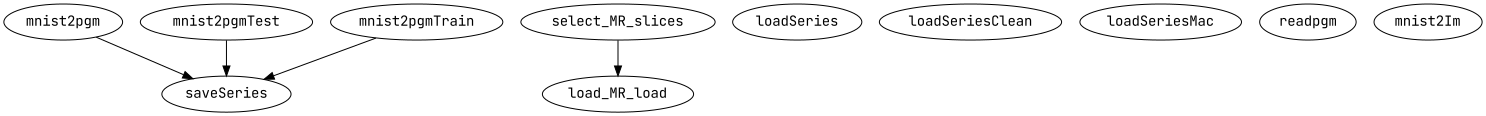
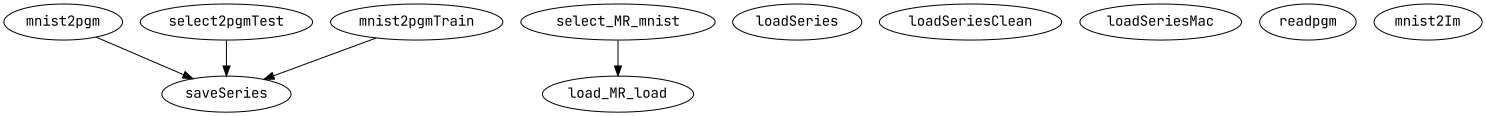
(226, 22) -> (226, 22)
(618, 22) -> (618, 22)
